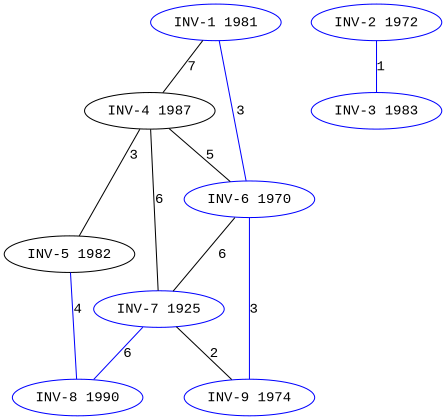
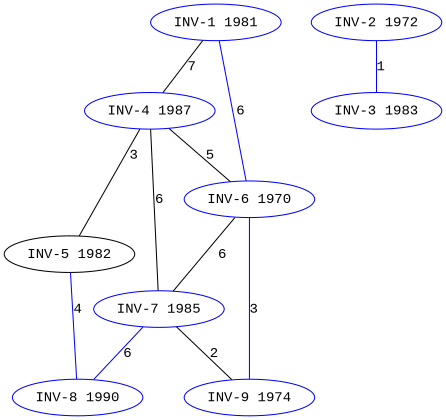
(150, 111) -> (150, 111)
(241, 111) -> (241, 111)
(159, 309) -> (159, 309)
